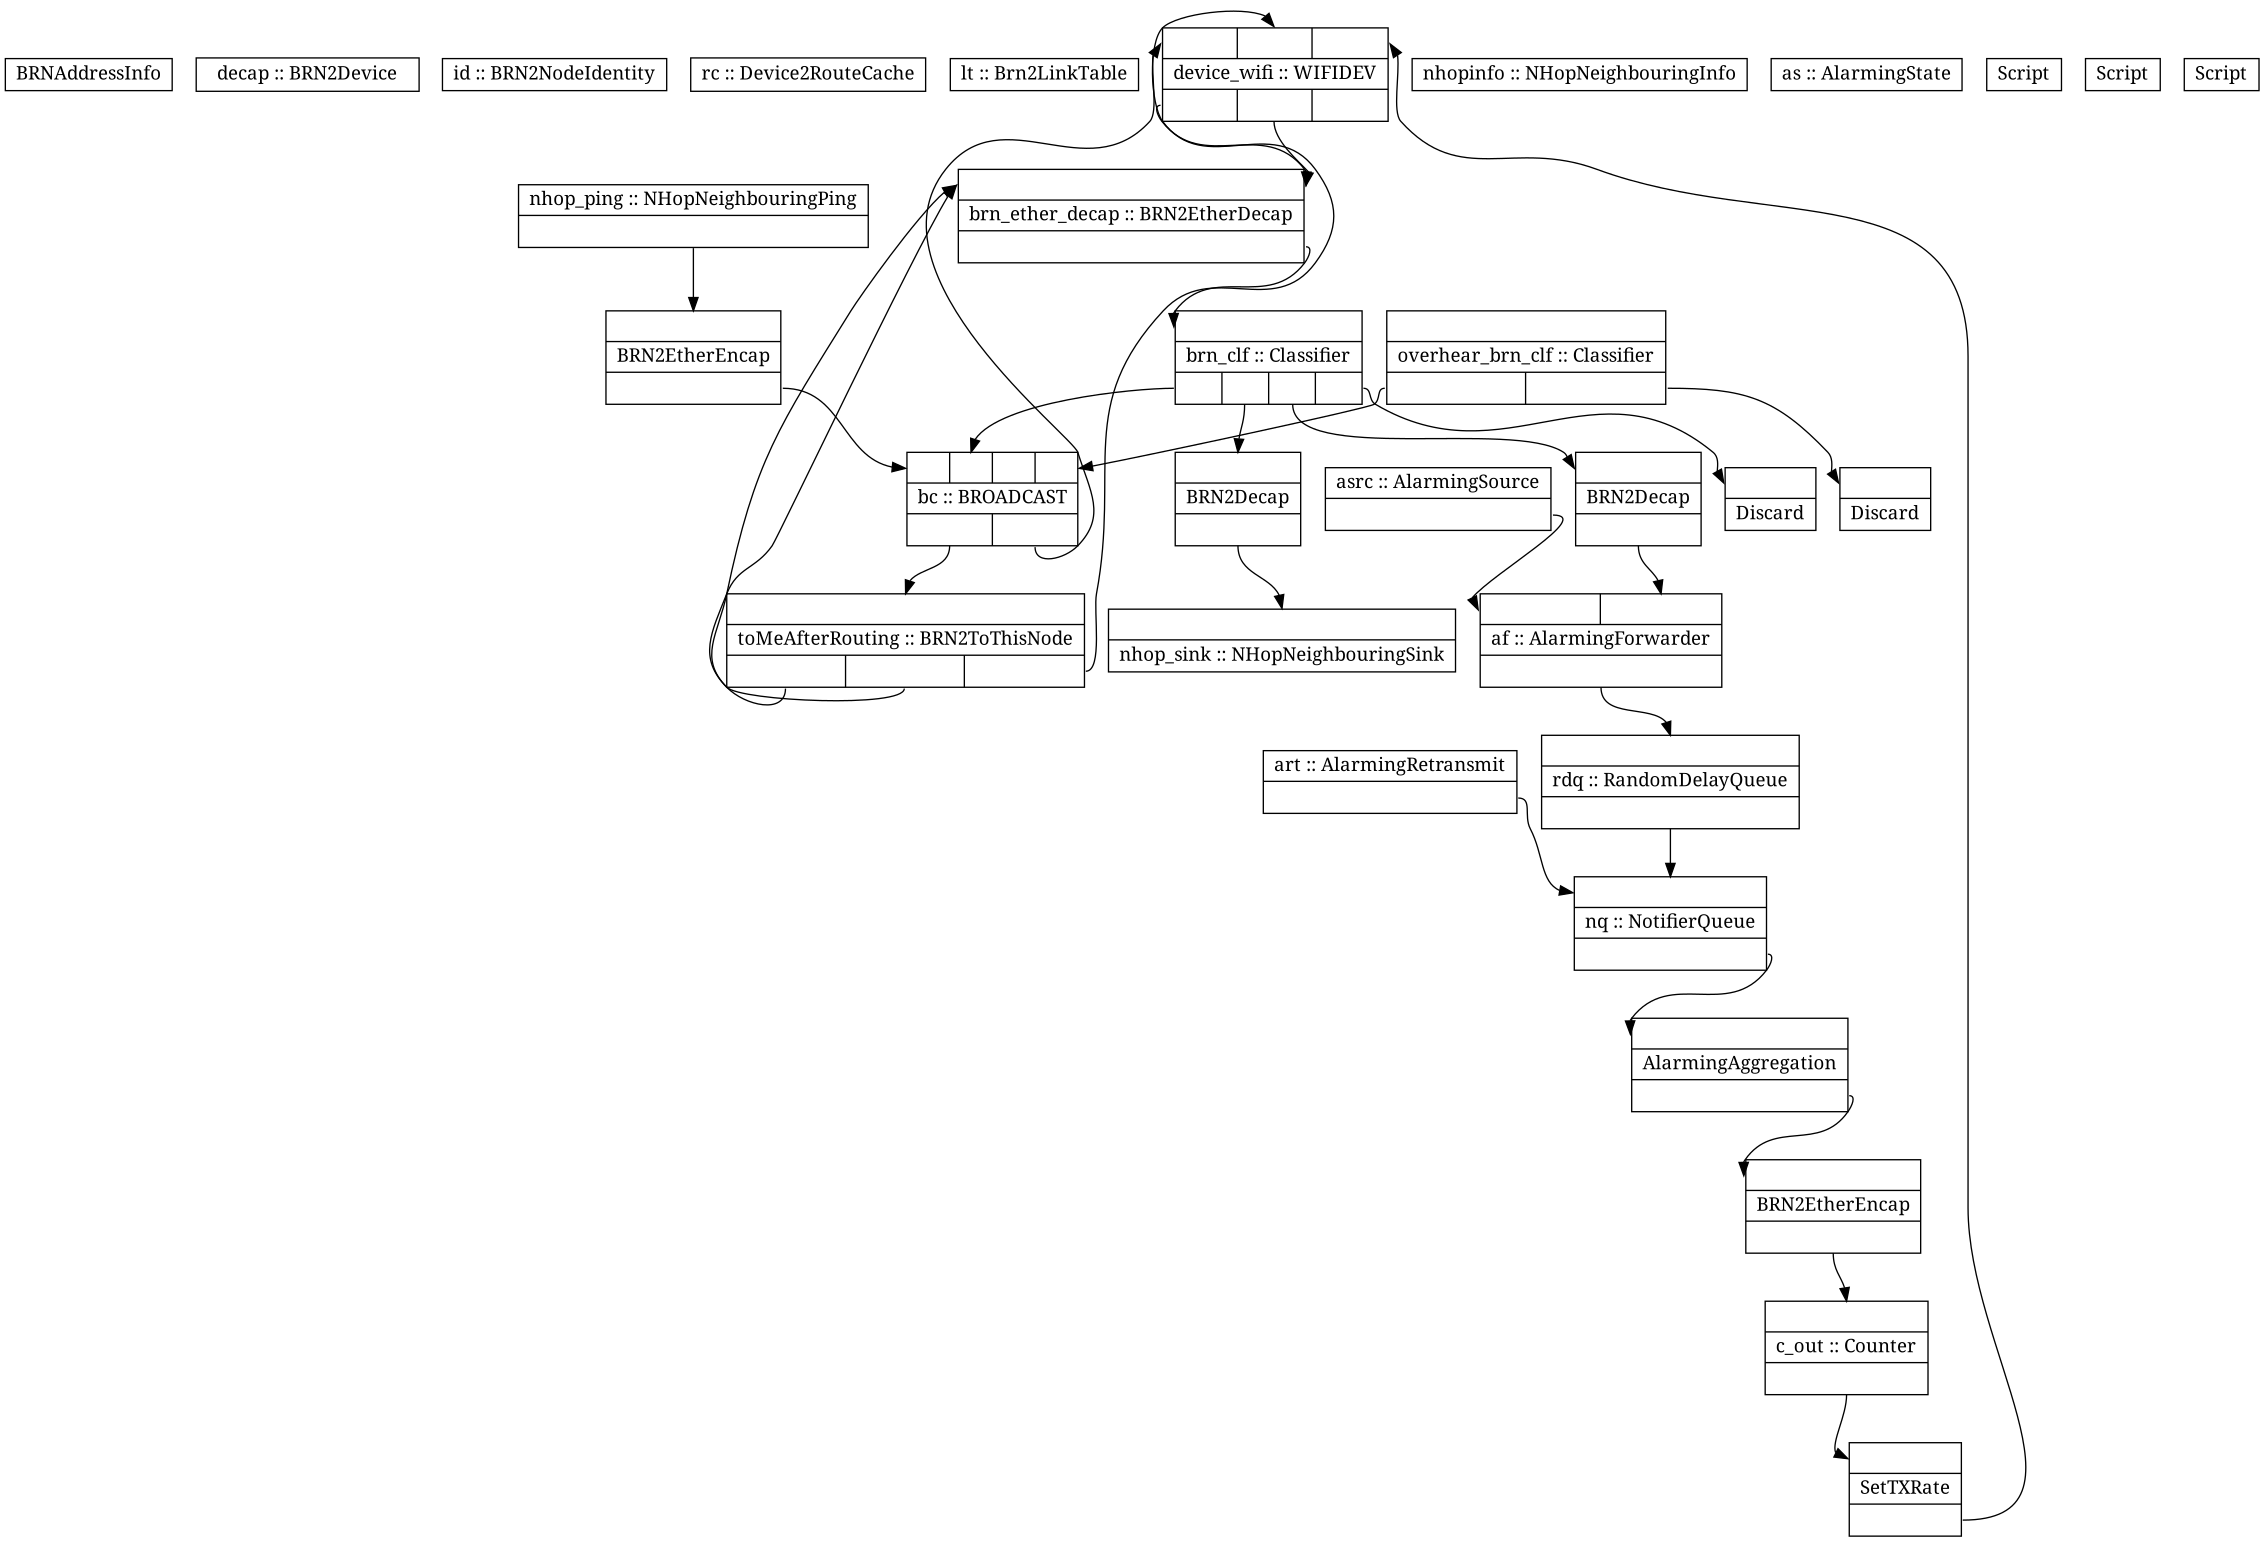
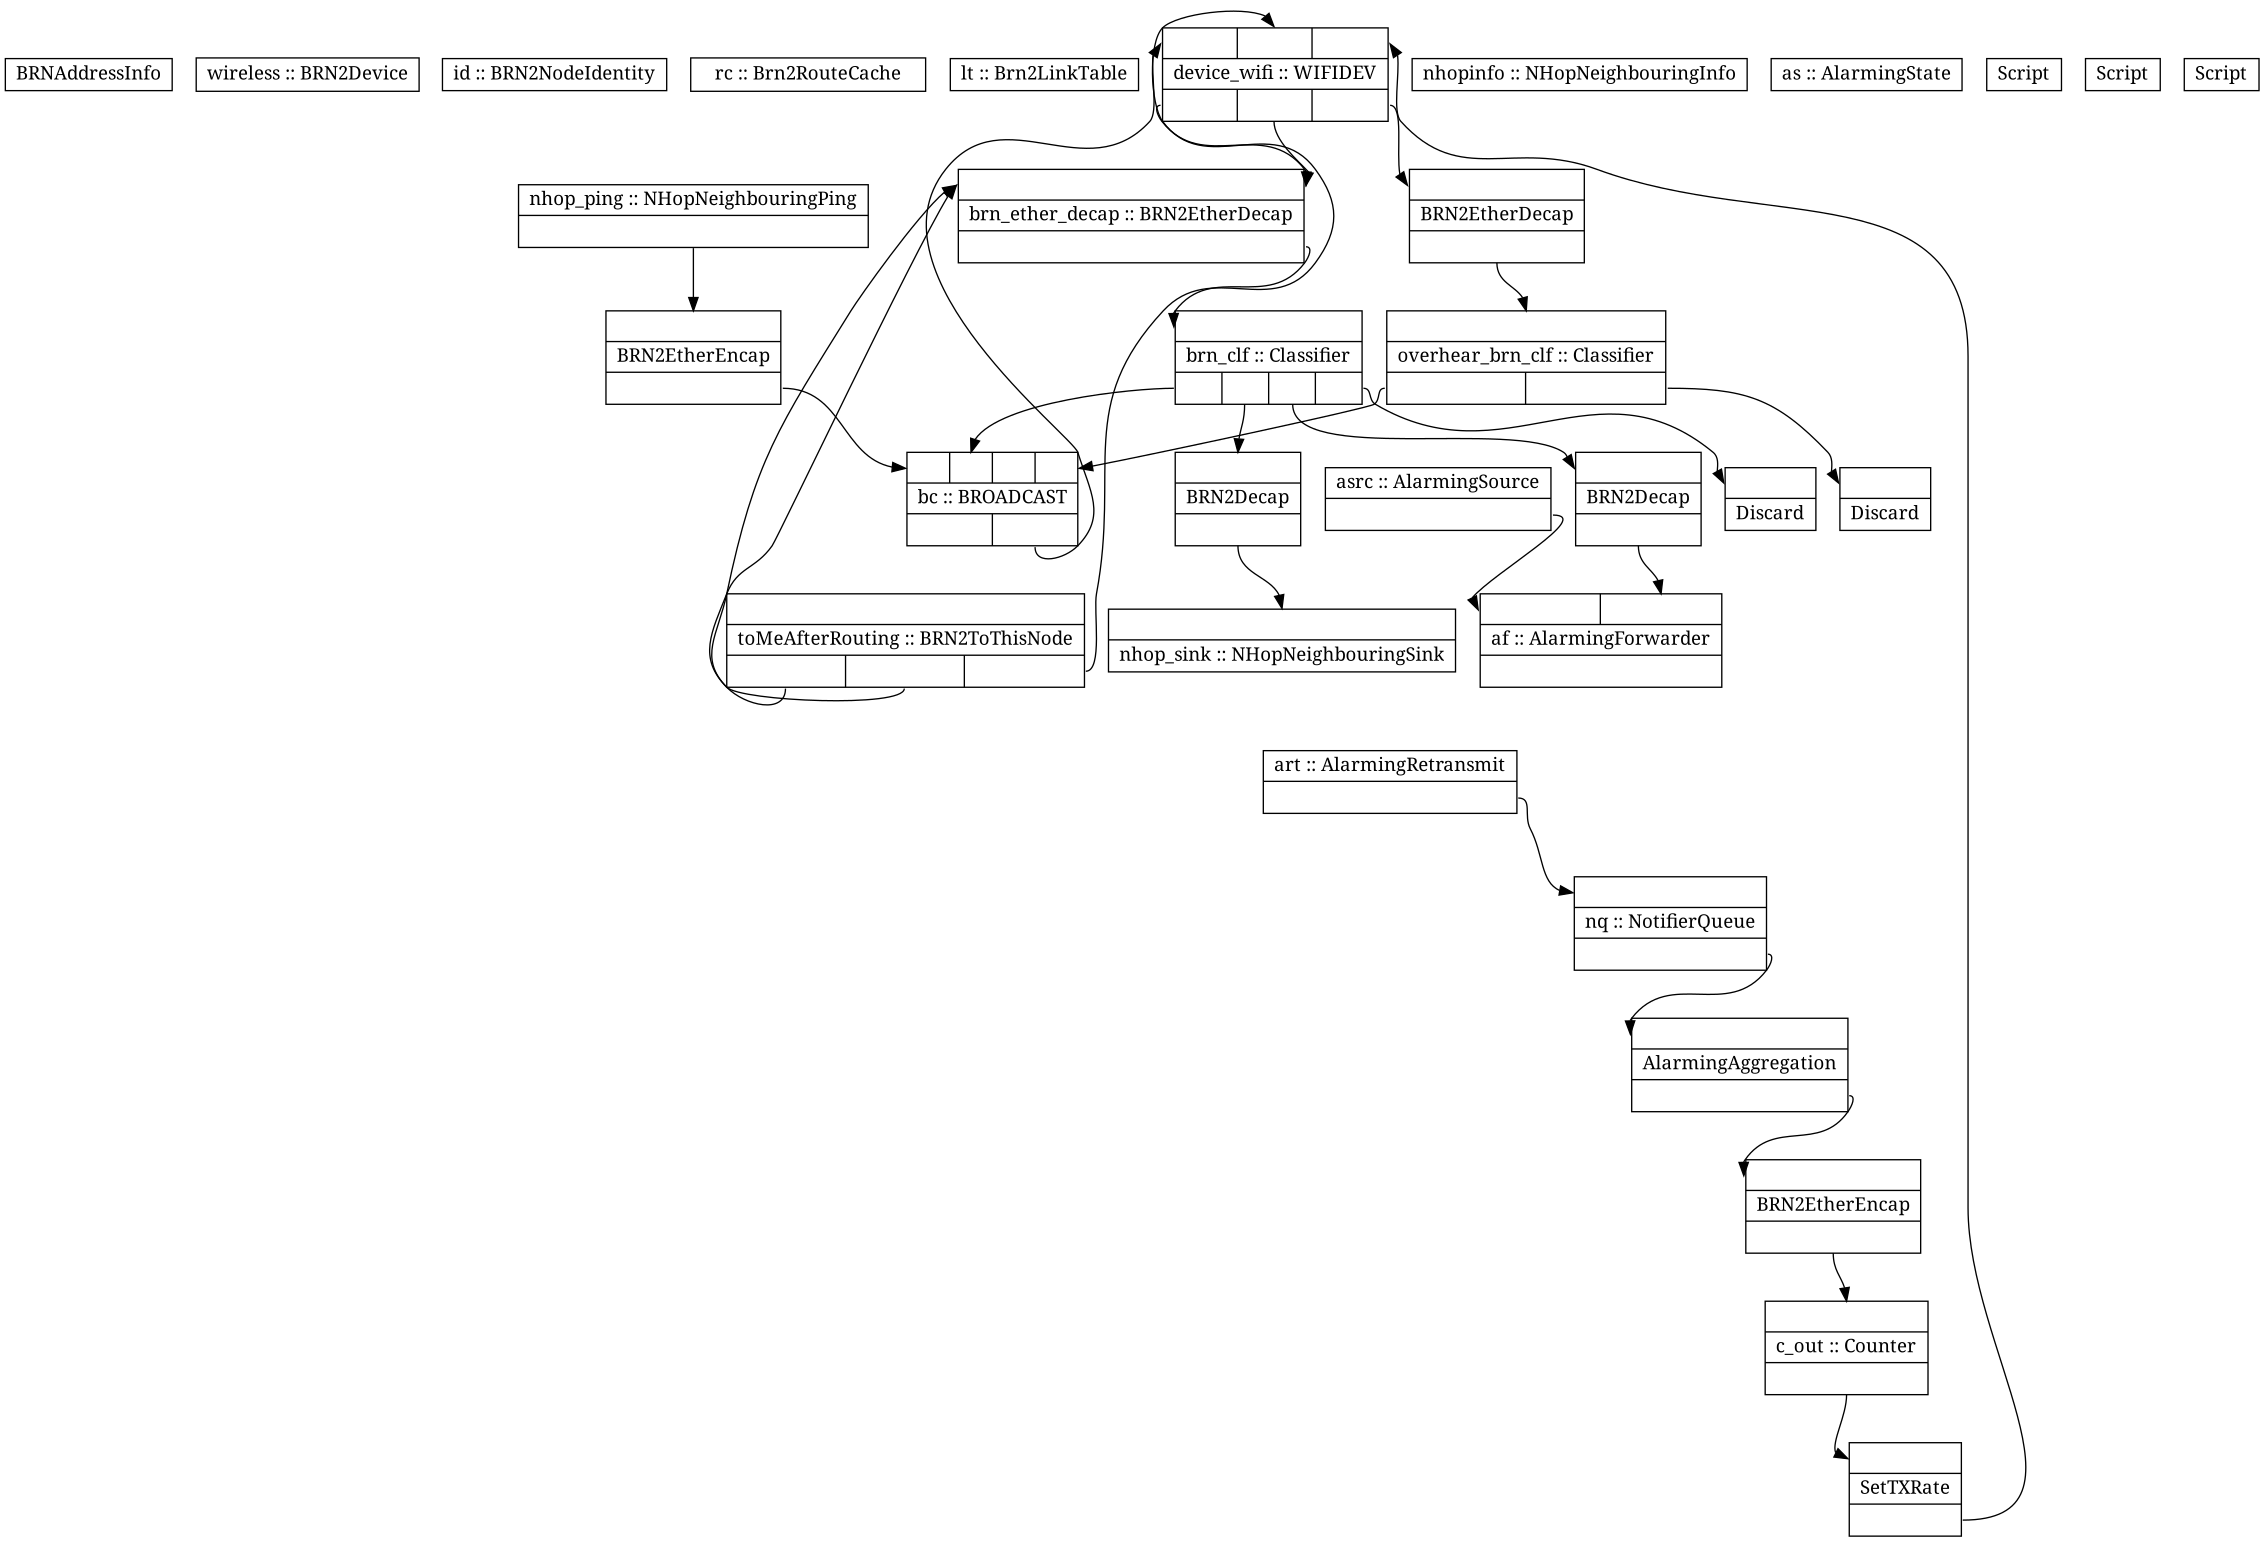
(308, 75) -> (308, 75)
(808, 75) -> (808, 75)
none -> (1497, 216)
(934, 567) -> none
(1670, 782) -> none
